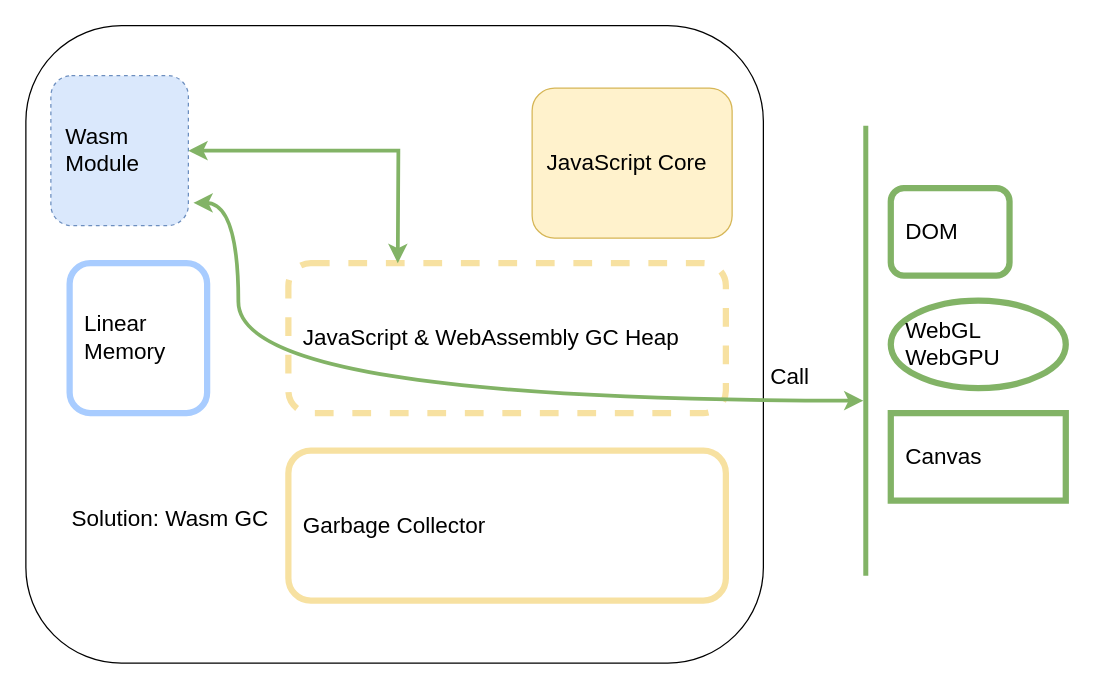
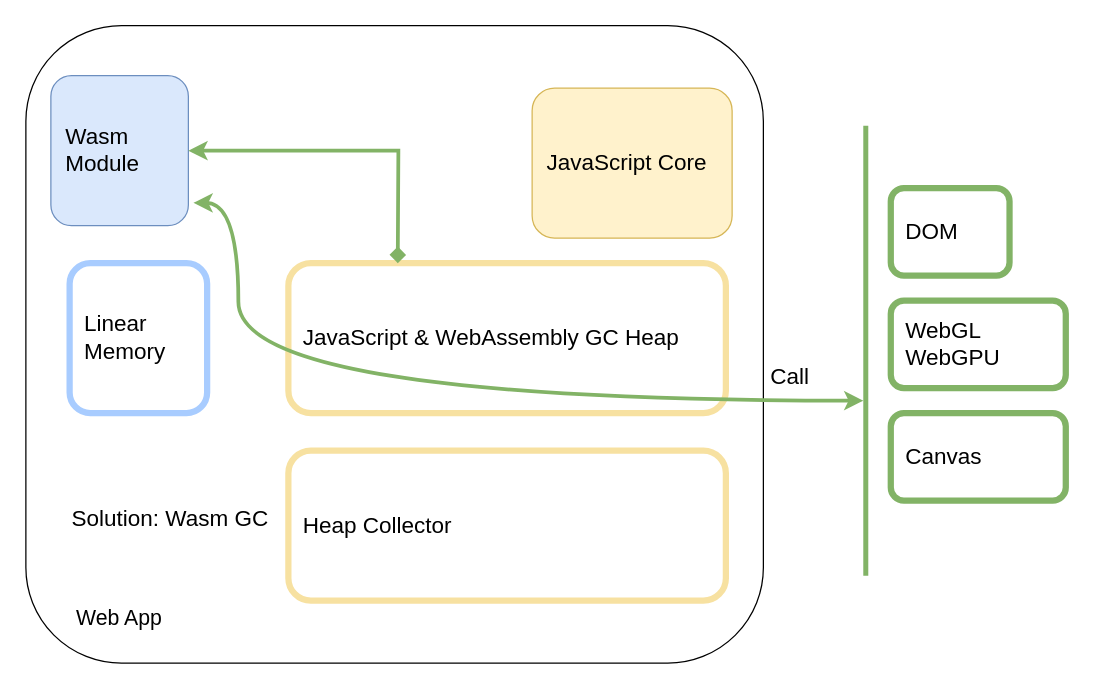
(119, 151) -> (119, 151)
(398, 247) -> (398, 247)
(507, 338) -> (507, 338)
(978, 344) -> (978, 344)
(978, 457) -> (978, 457)
(356, 526) -> (344, 526)
none -> (119, 619)
